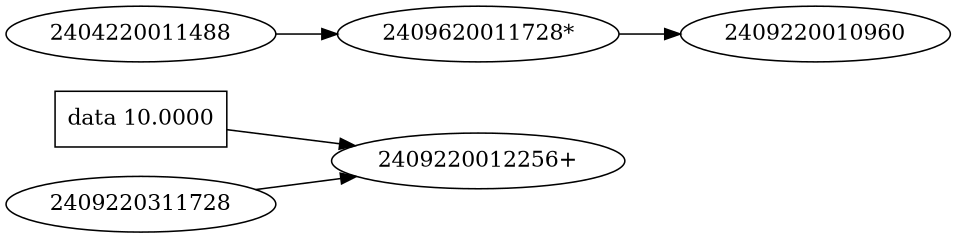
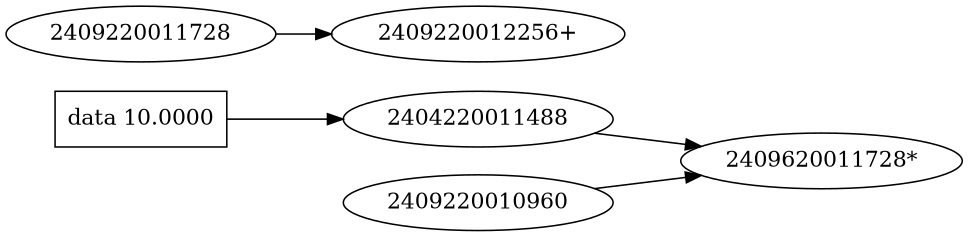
(642, 34) -> (640, 183)
(283, 137) -> (277, 119)
(141, 204) -> (141, 34)
